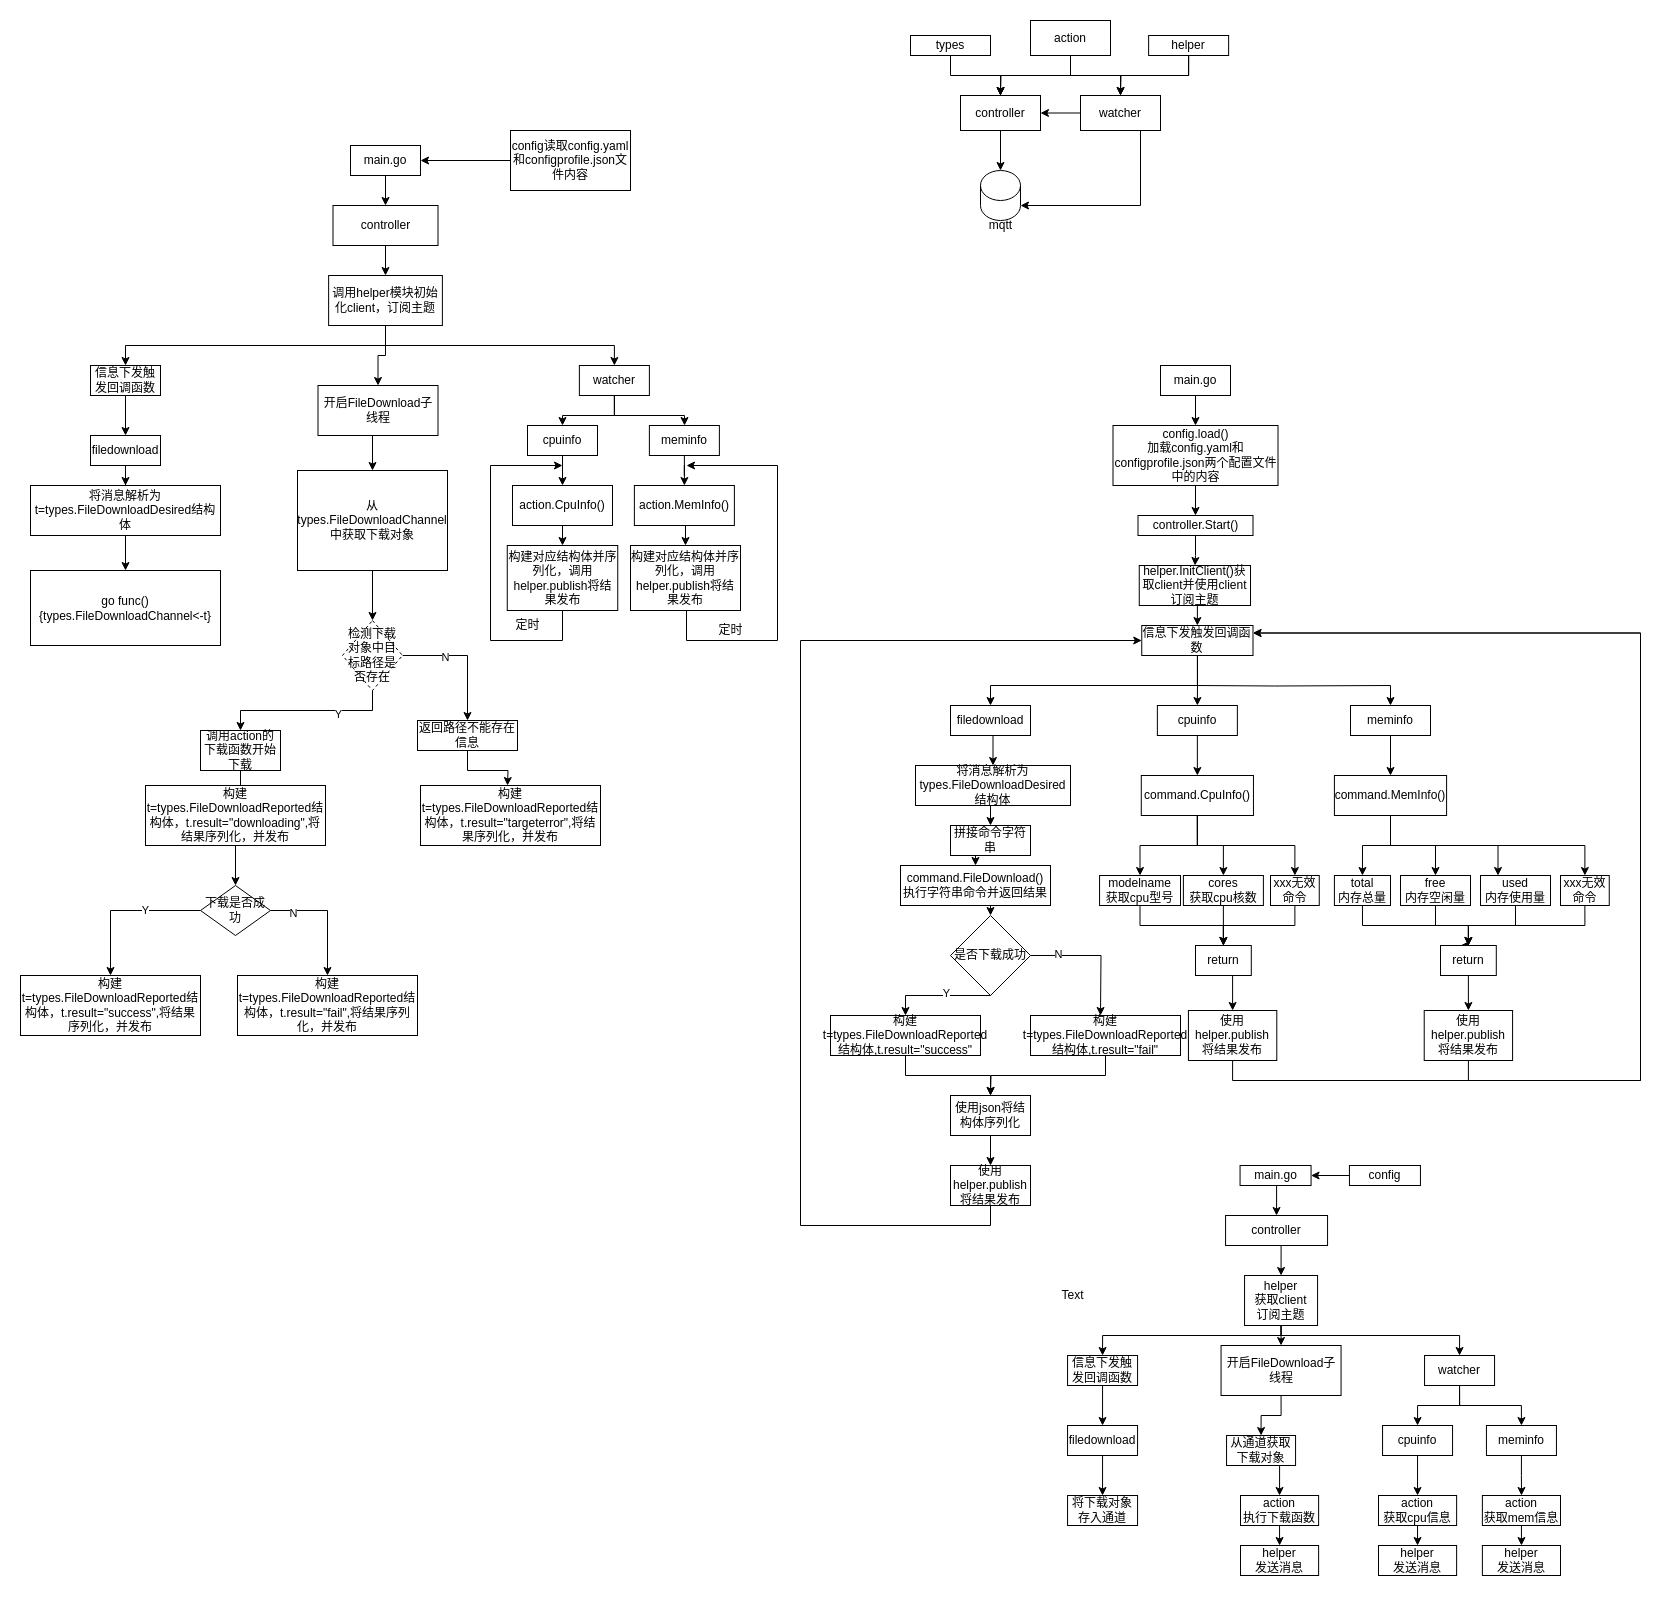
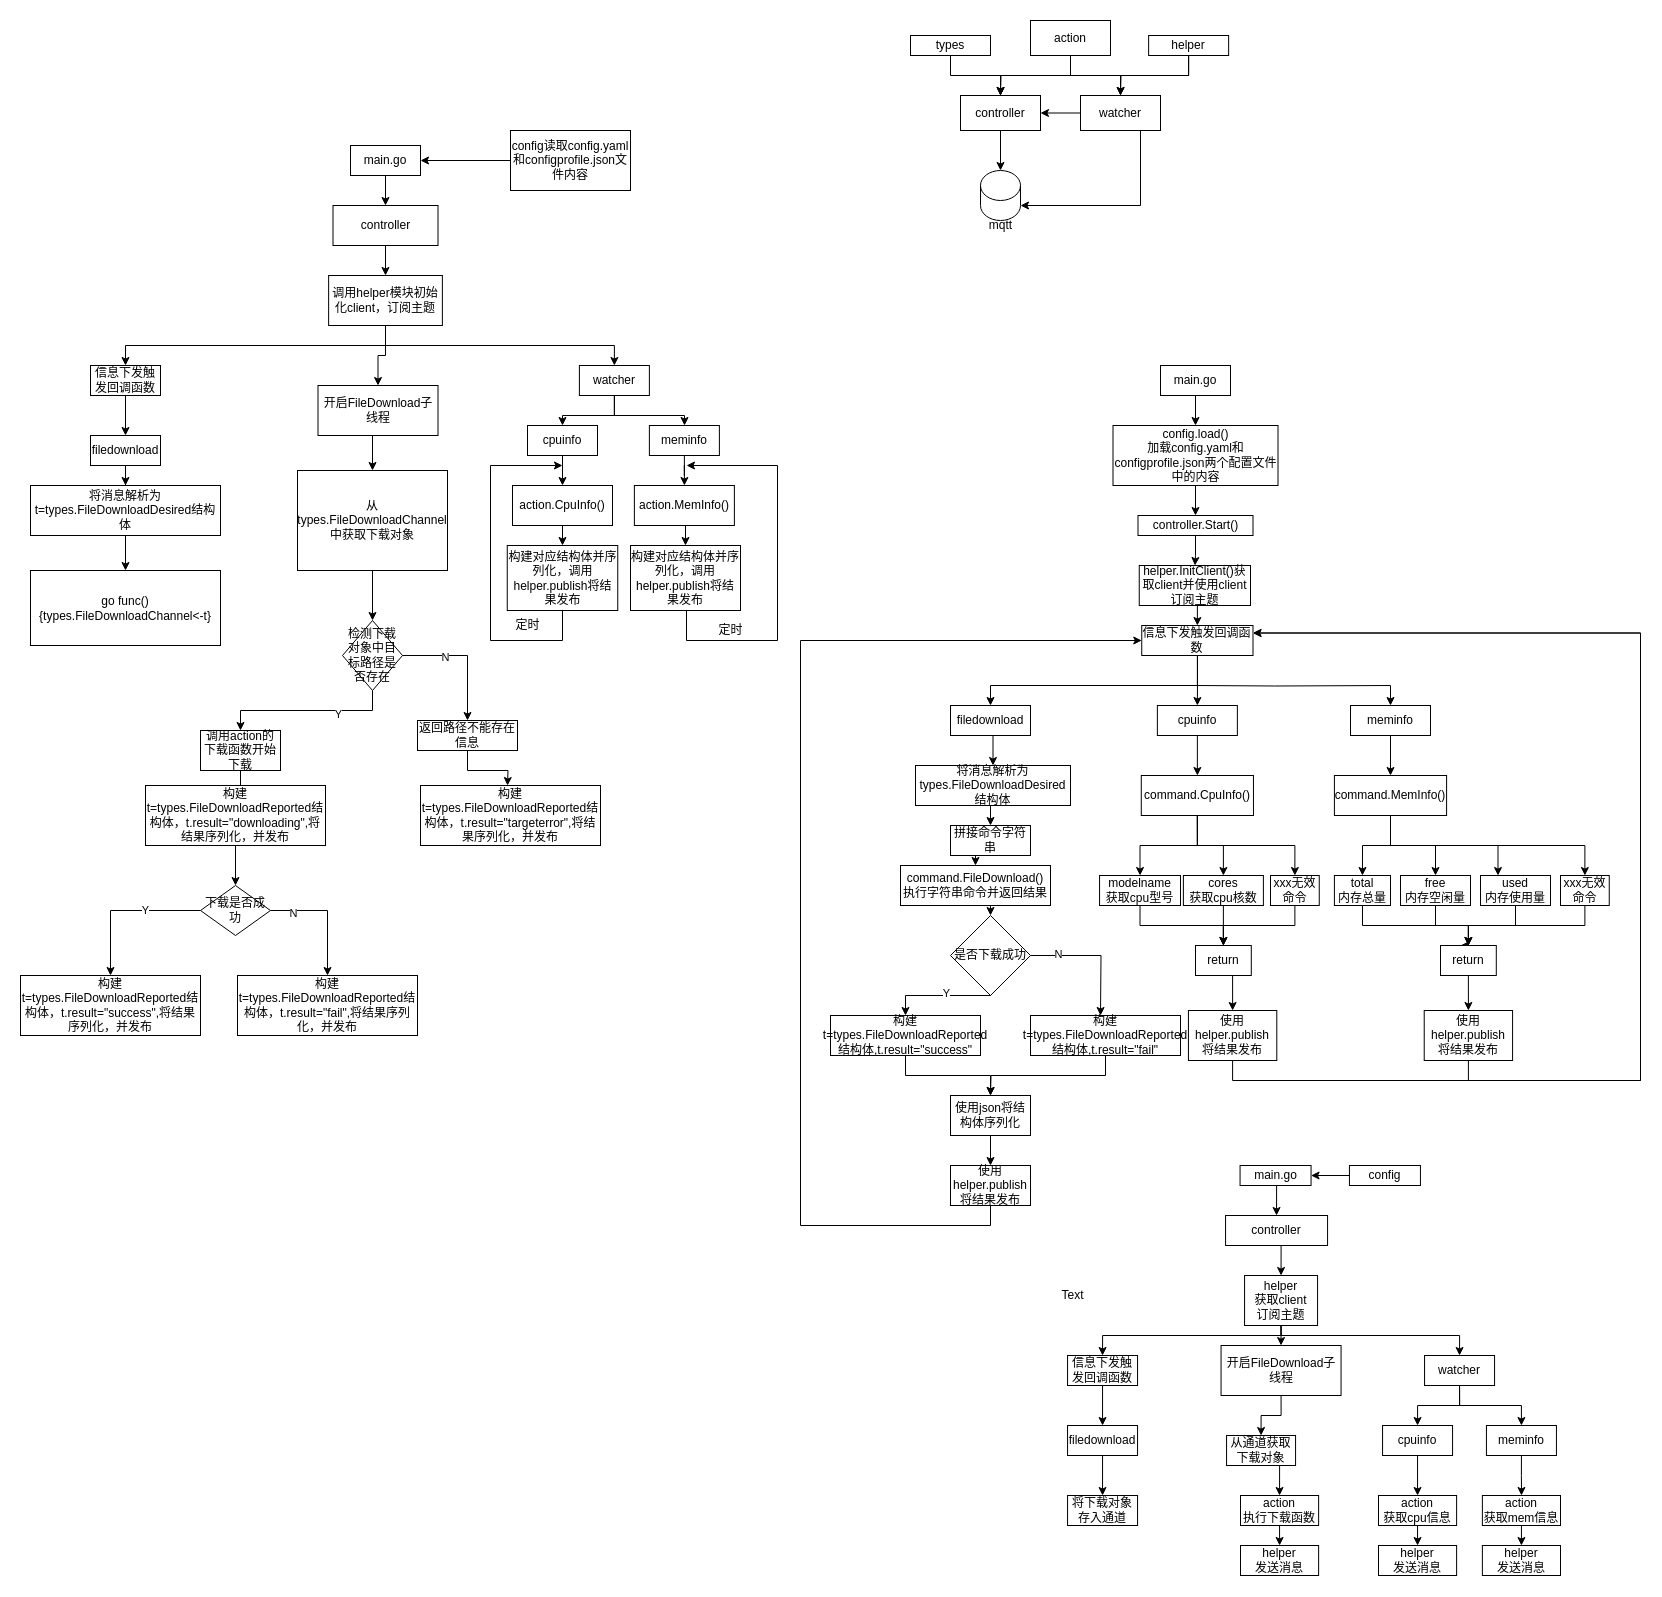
(373, 656) -> (373, 656)
